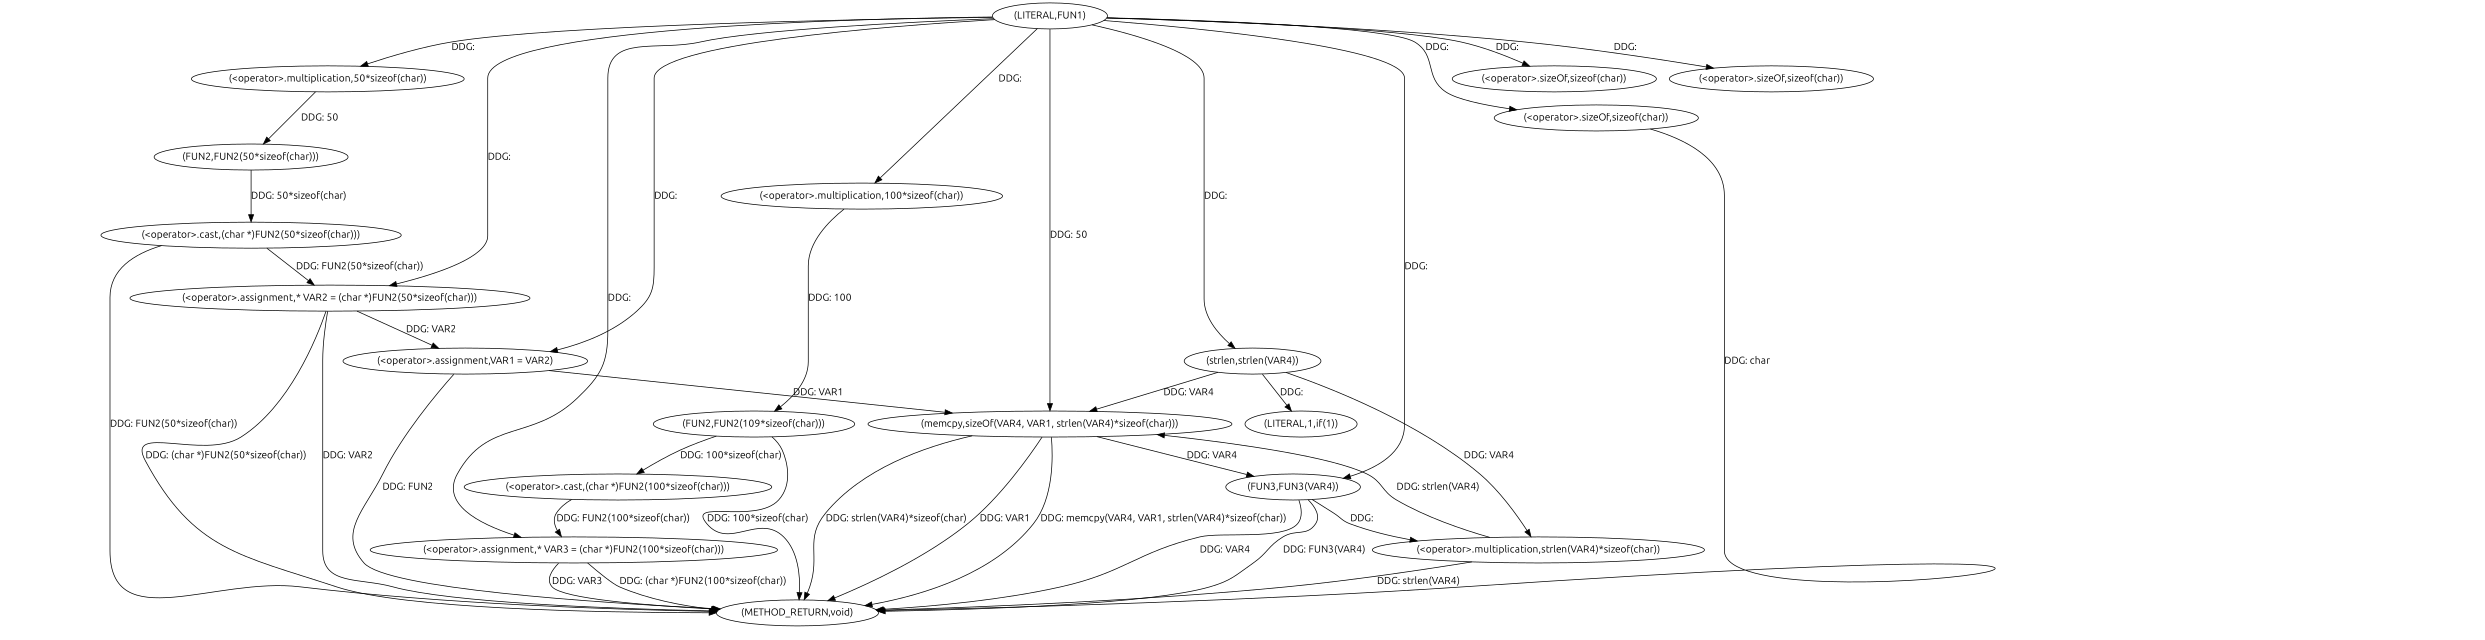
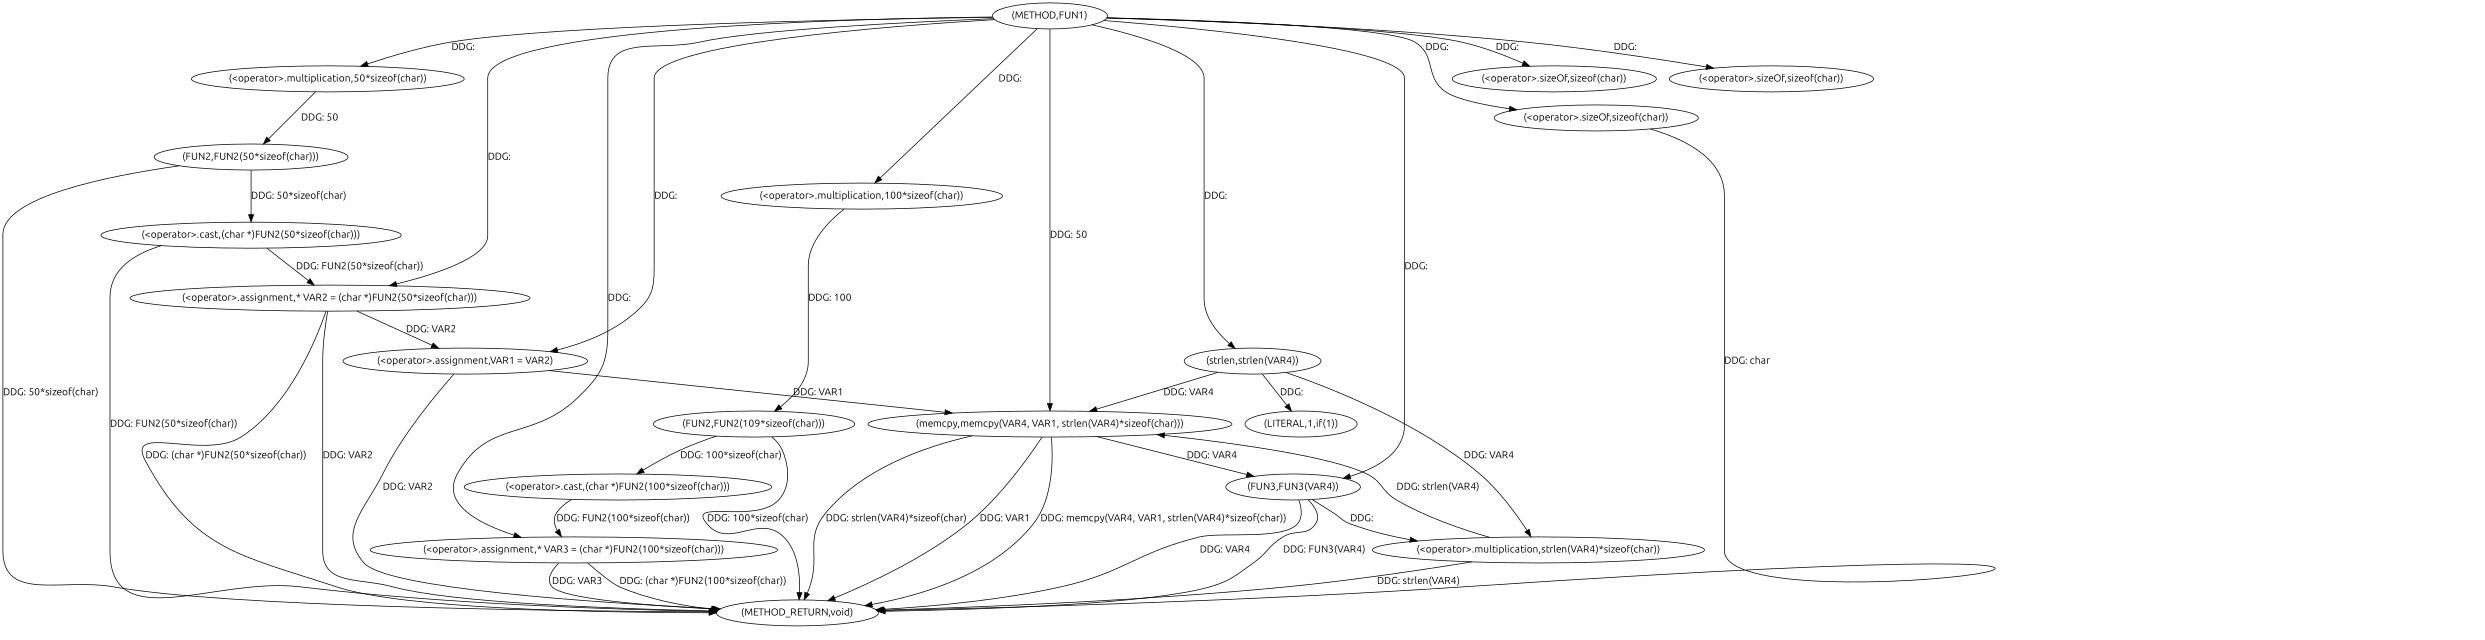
(1050, 16) -> (1050, 16)
(1050, 424) -> (1050, 424)
(408, 487) -> (408, 487)
none -> (90, 585)
